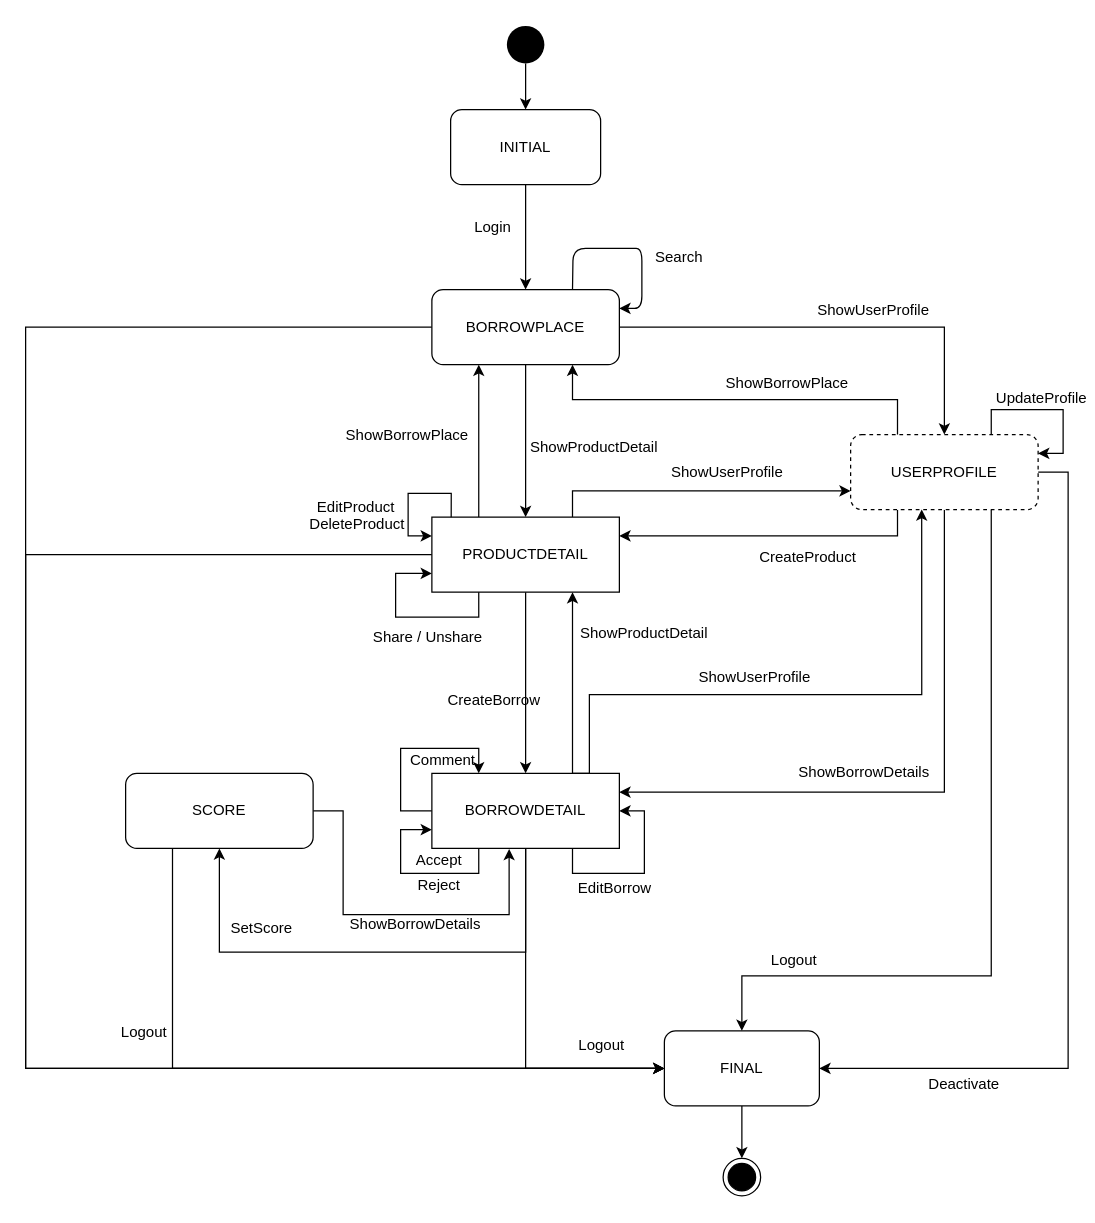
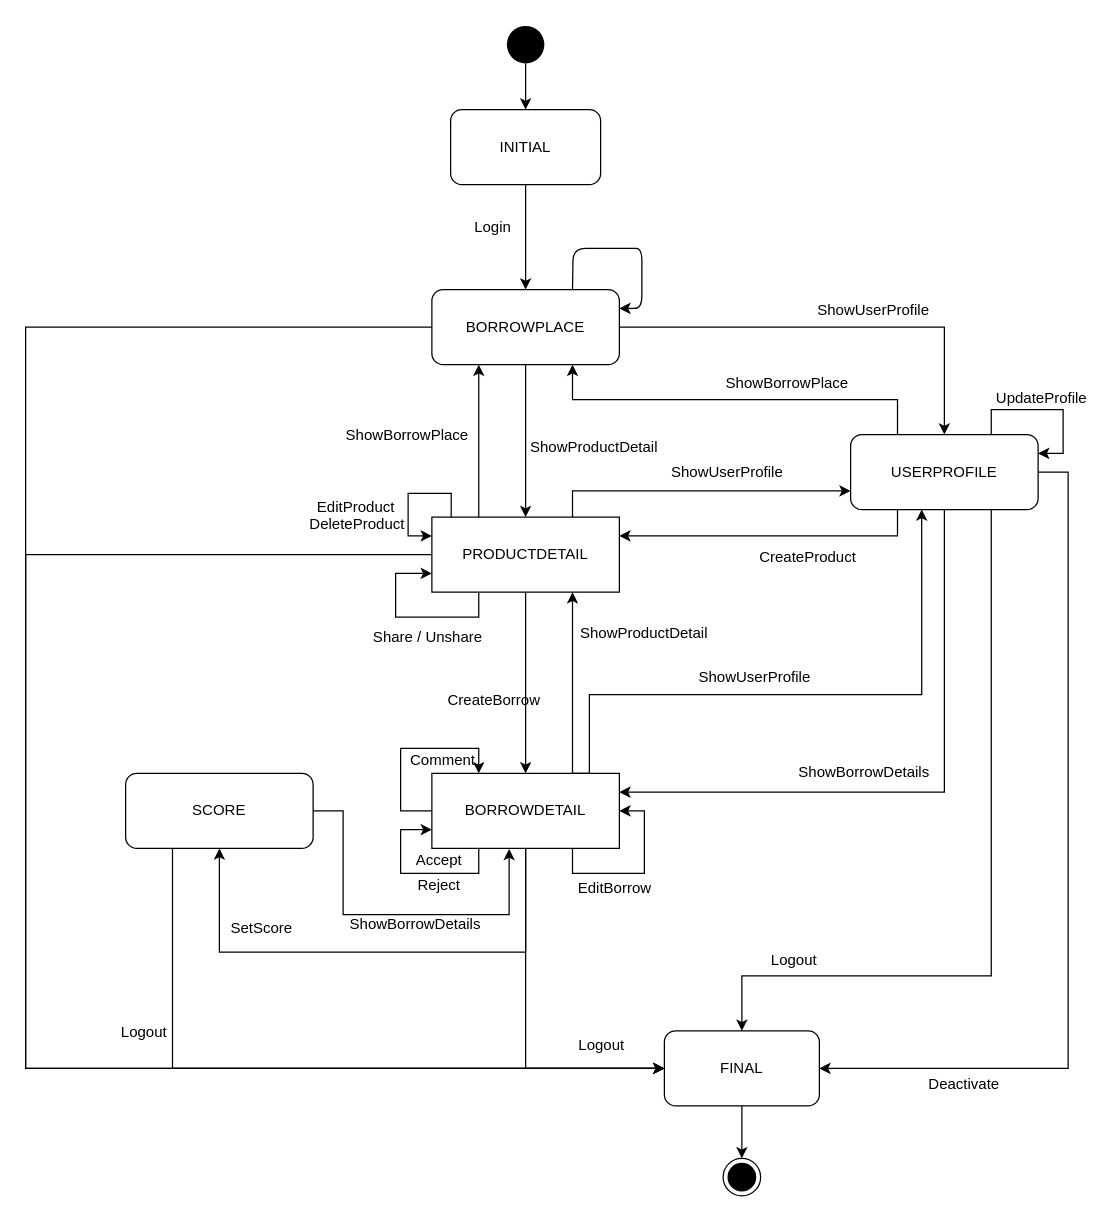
(679, 257) -> none
(944, 472) -> (944, 472)
